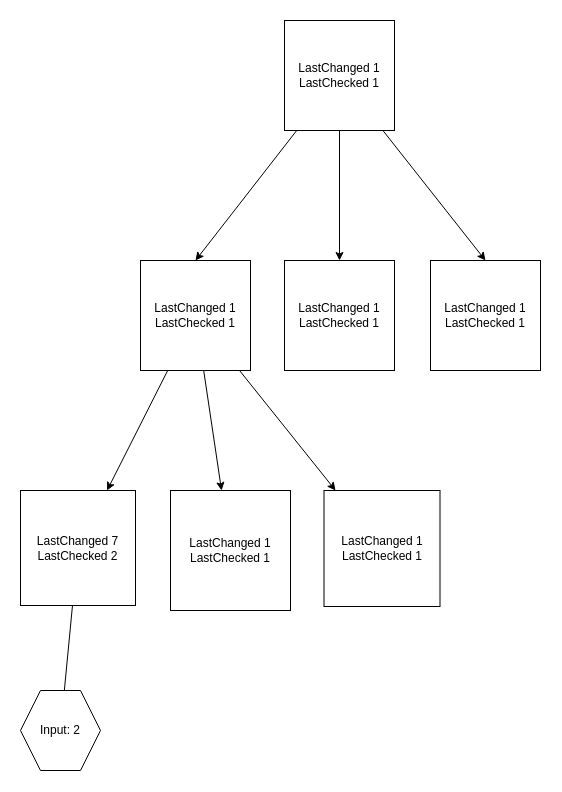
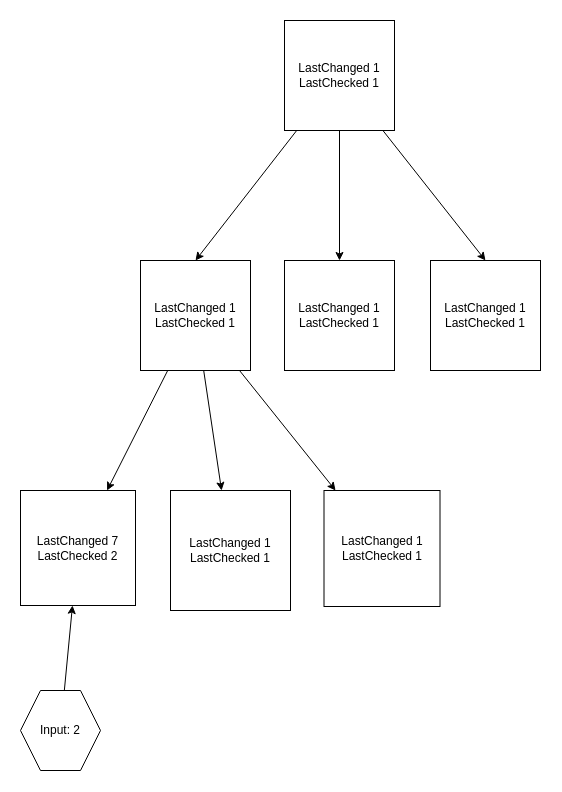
(72, 611) -> (72, 614)
